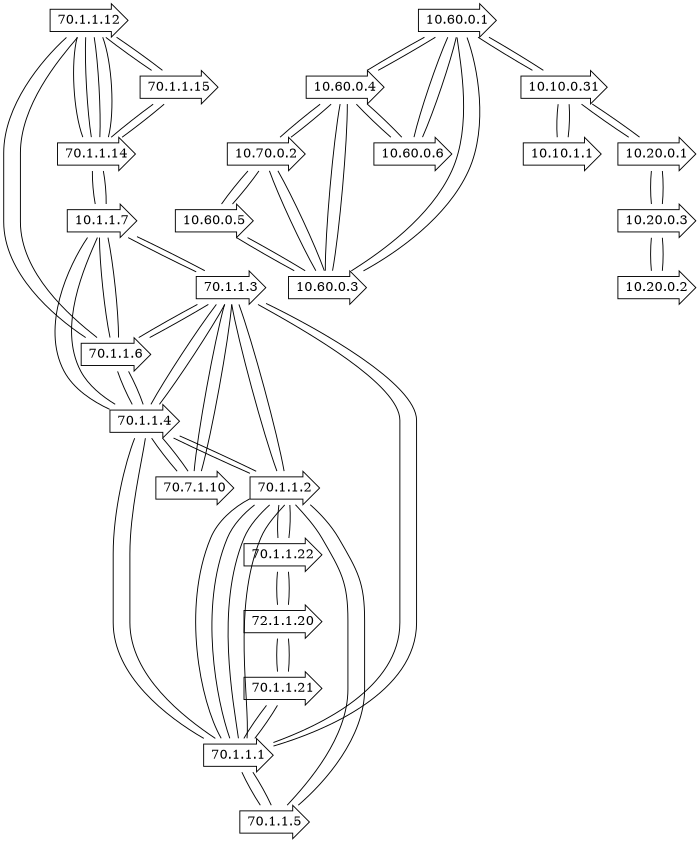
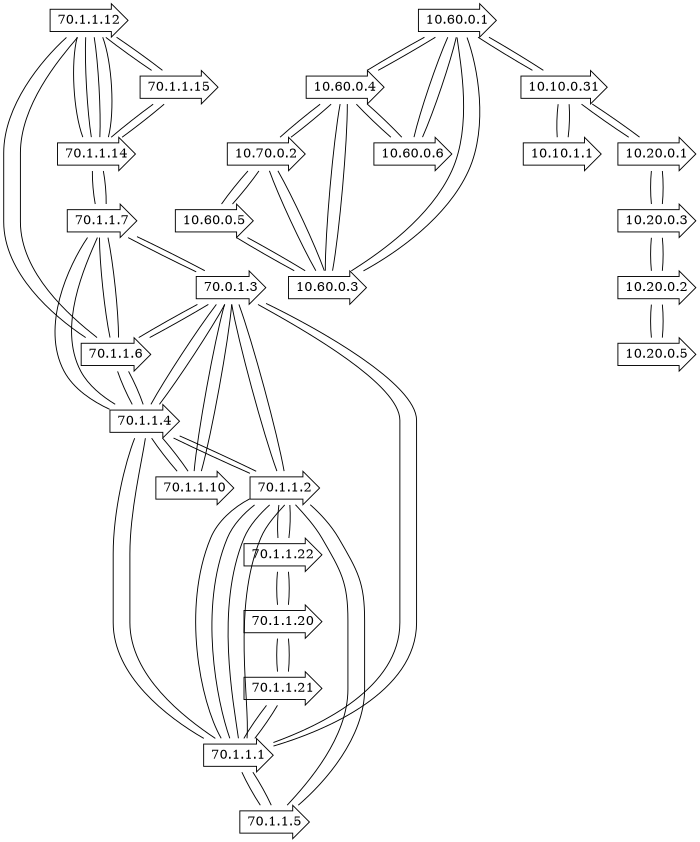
(102, 221) -> (102, 221)
(231, 288) -> (231, 288)
none -> (657, 354)
(195, 488) -> (195, 488)
(283, 622) -> (283, 622)
